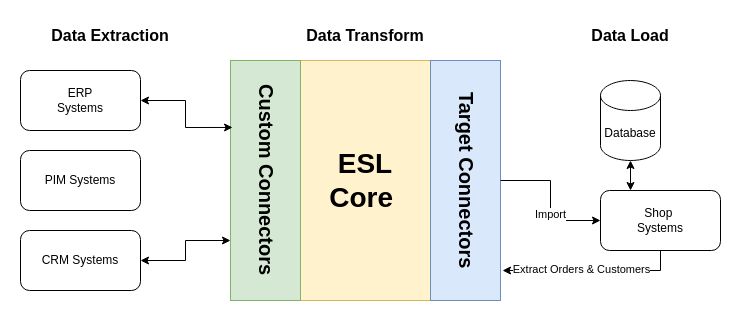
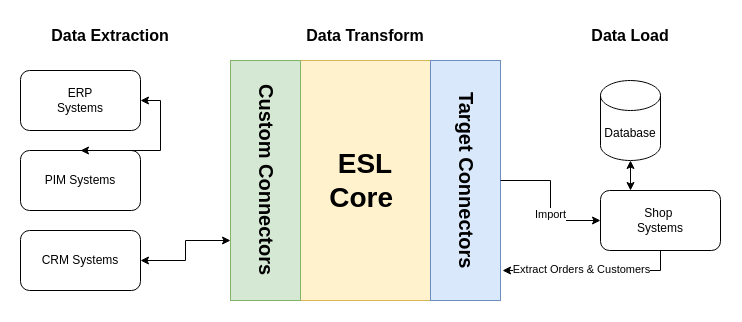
(186, 121) -> (161, 139)
